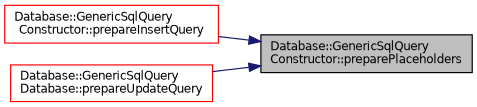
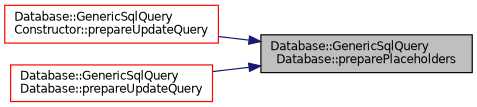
(112, 24) -> (112, 24)
(367, 54) -> (367, 54)
